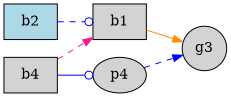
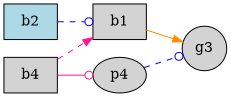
(159, 63) -> (159, 63)
(71, 75) -> (71, 75)
